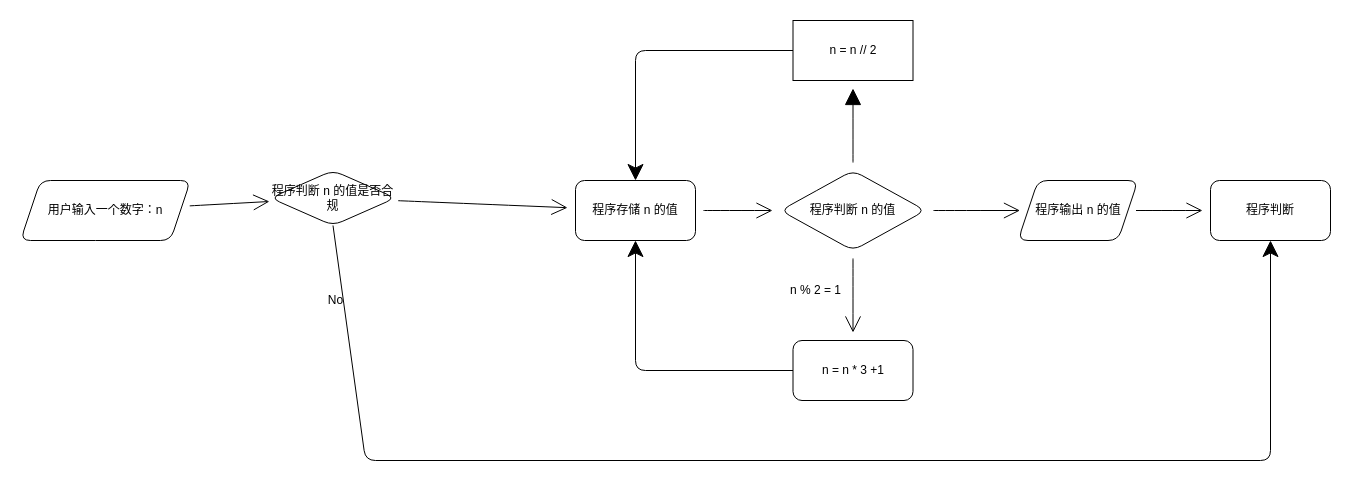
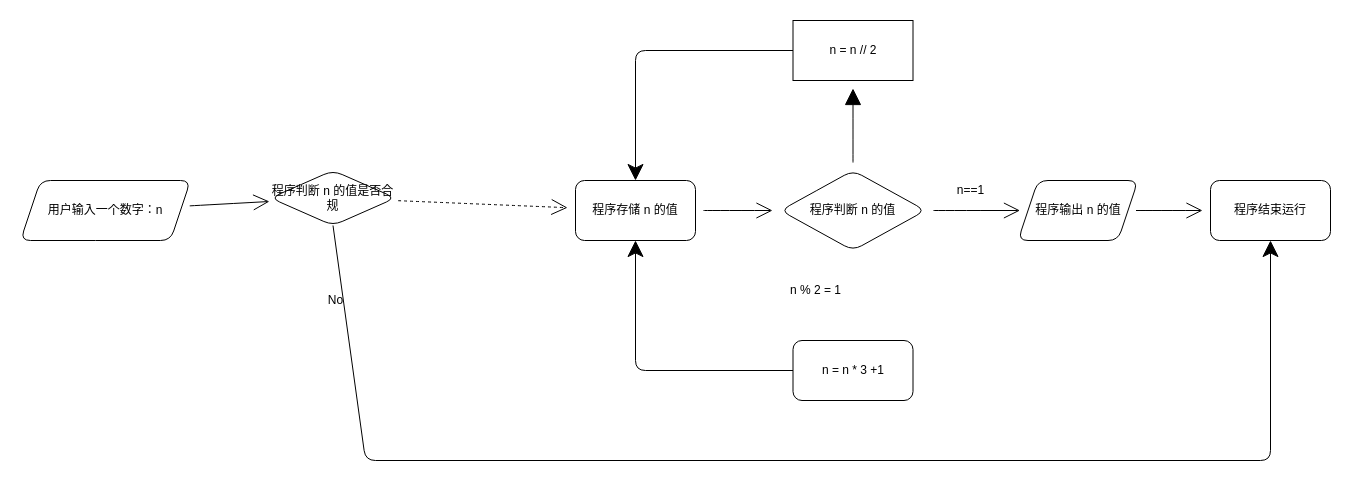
none -> (971, 191)
(483, 204) -> (483, 204)
(1271, 211) -> (1271, 211)
(853, 295) -> none
